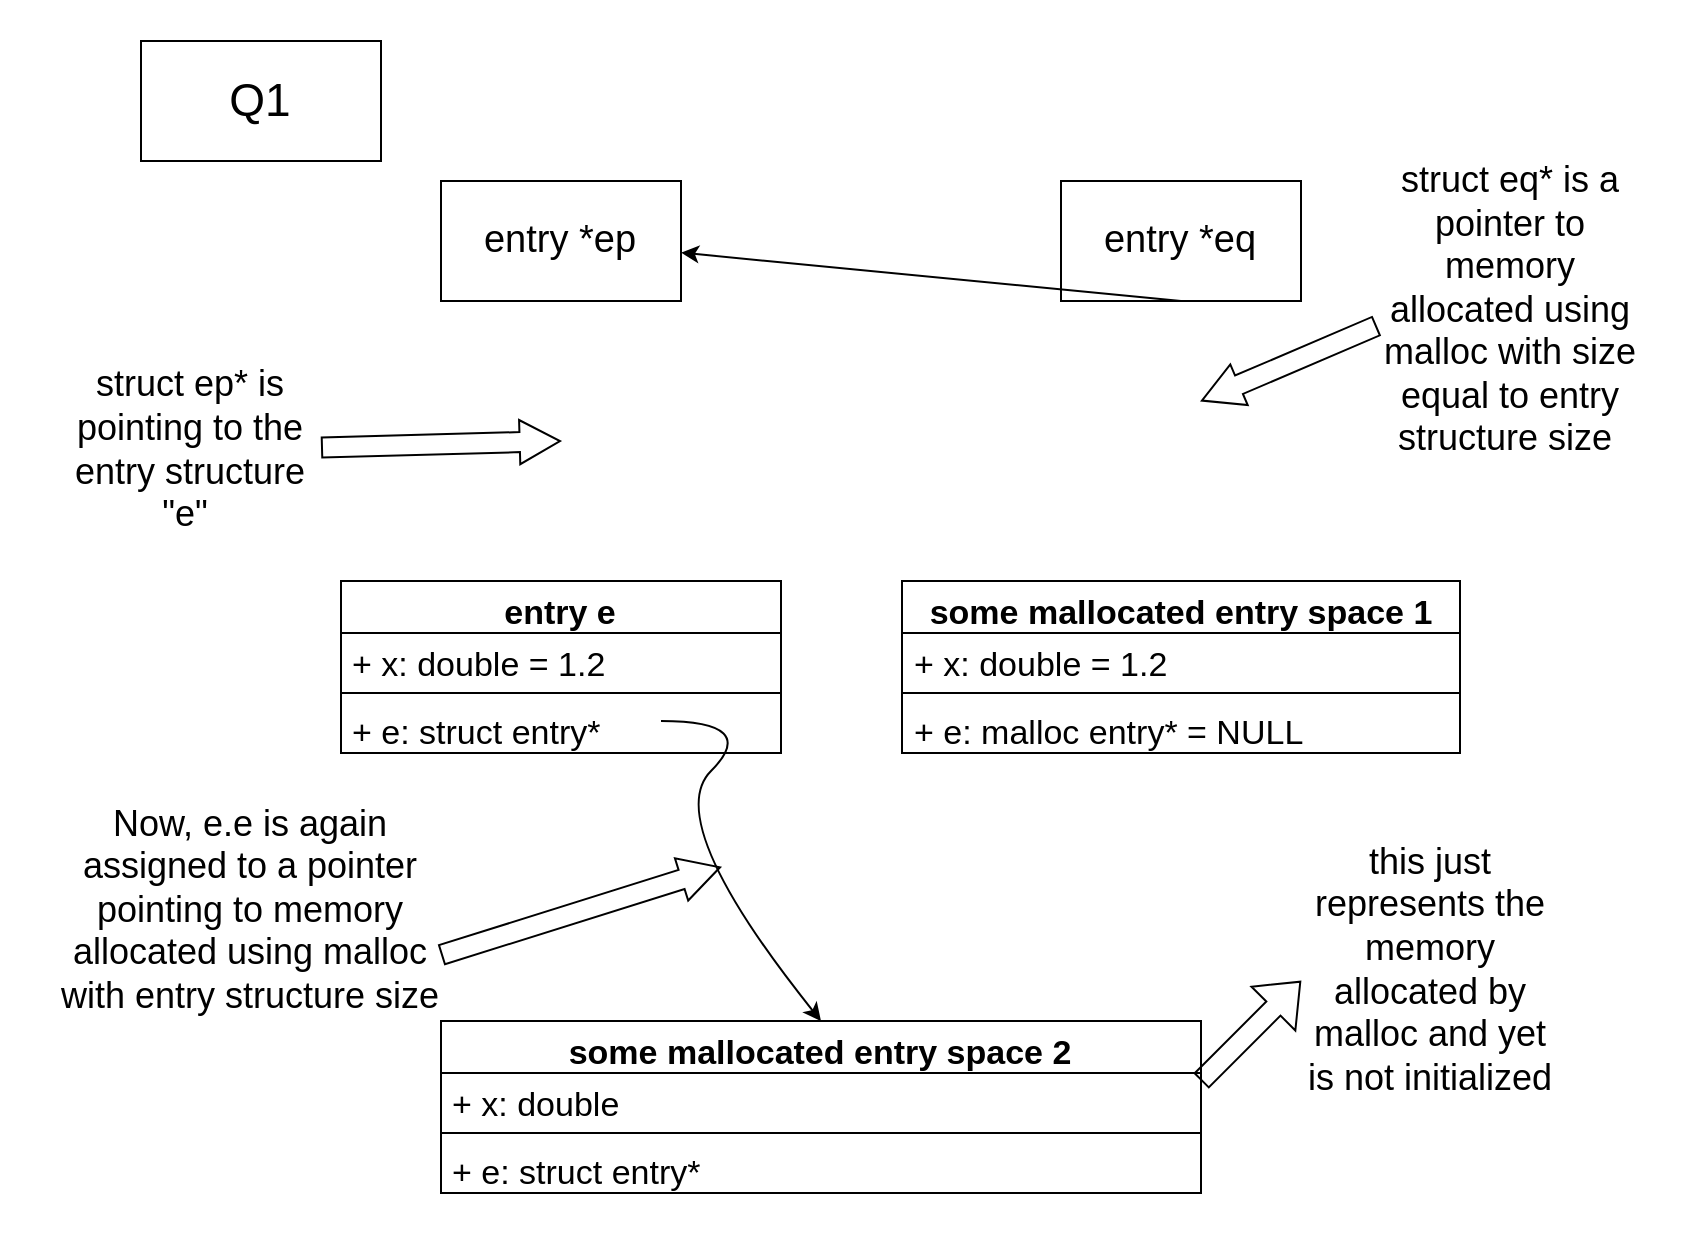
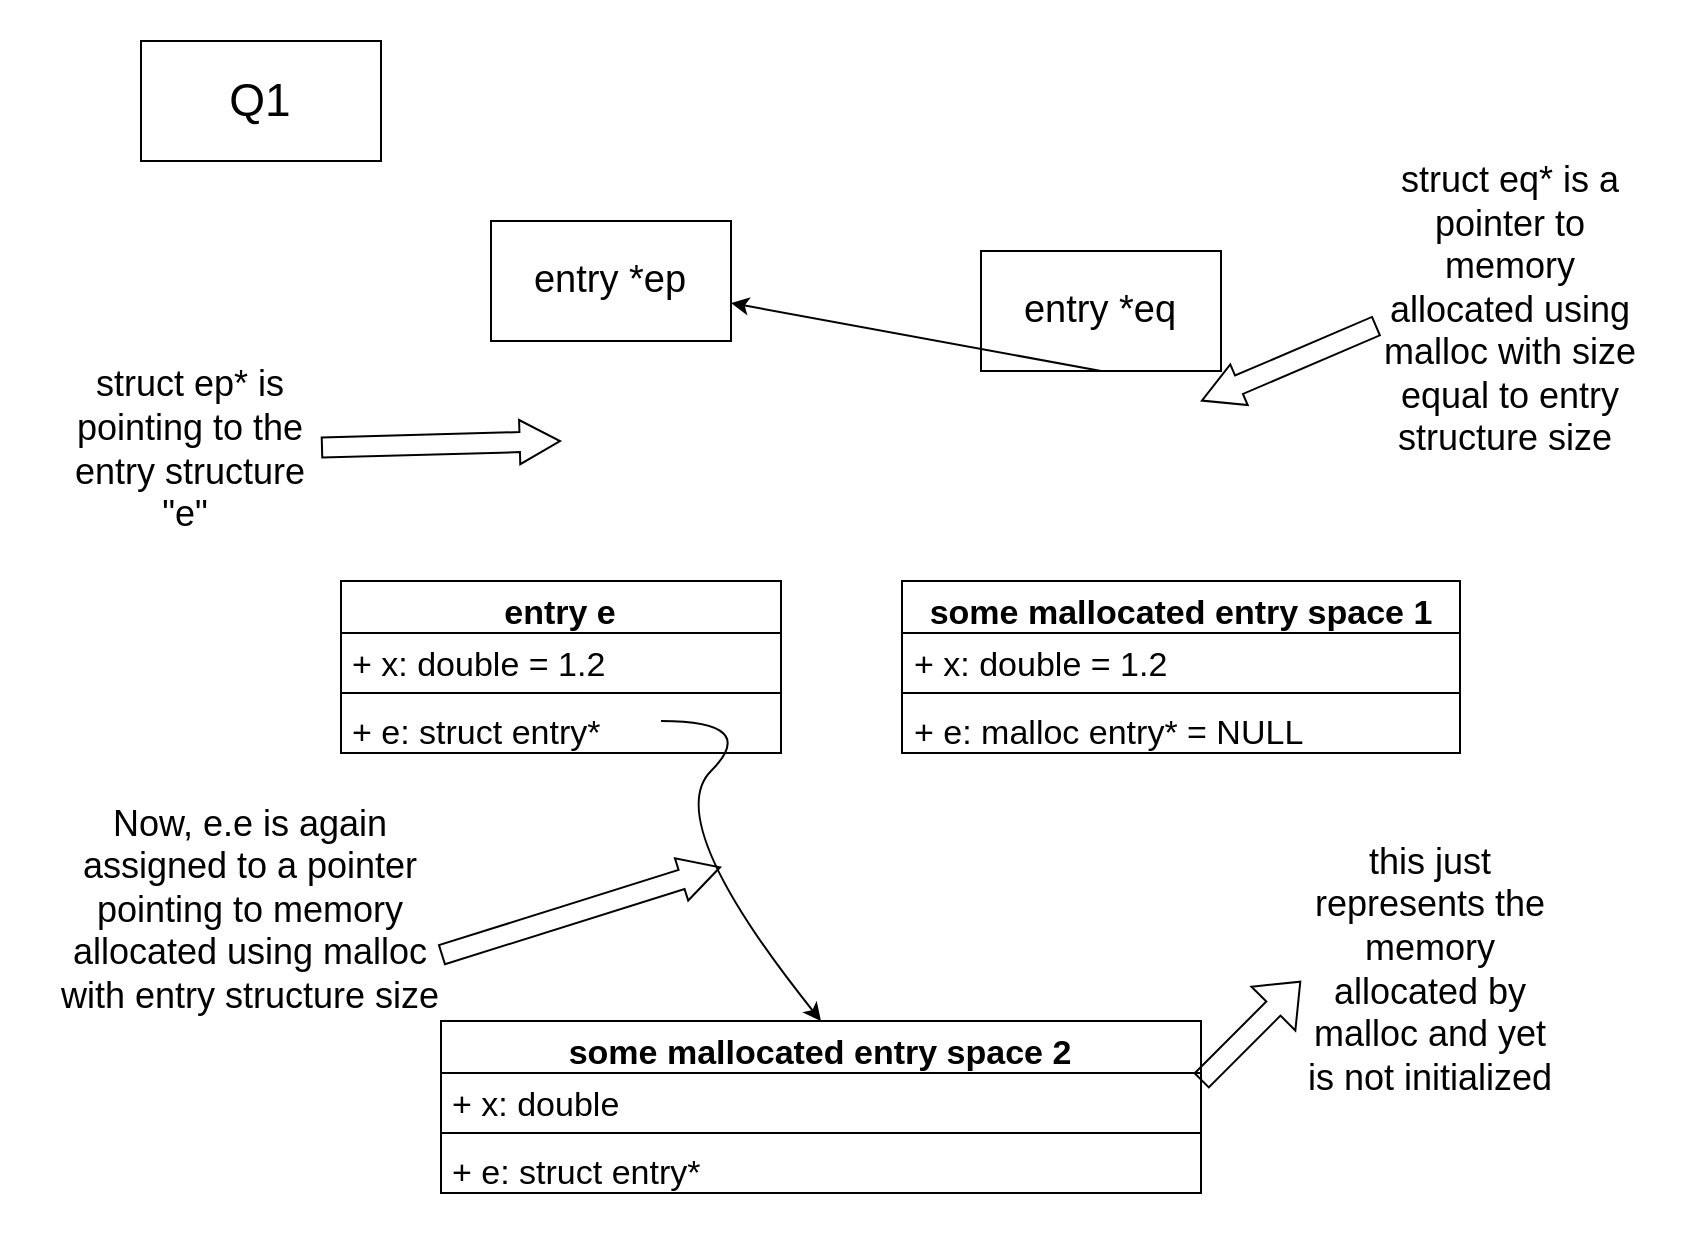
(561, 241) -> (611, 281)
(1181, 241) -> (1101, 311)
